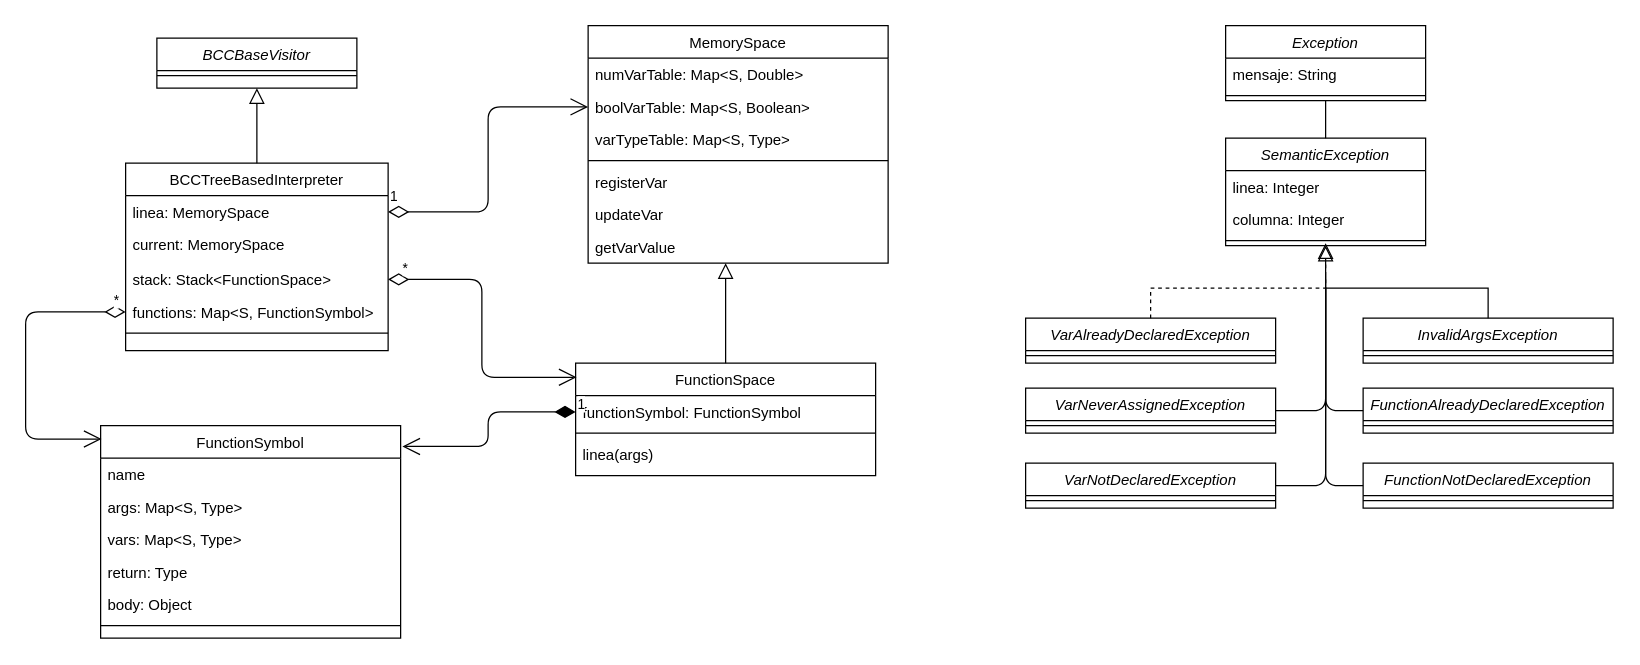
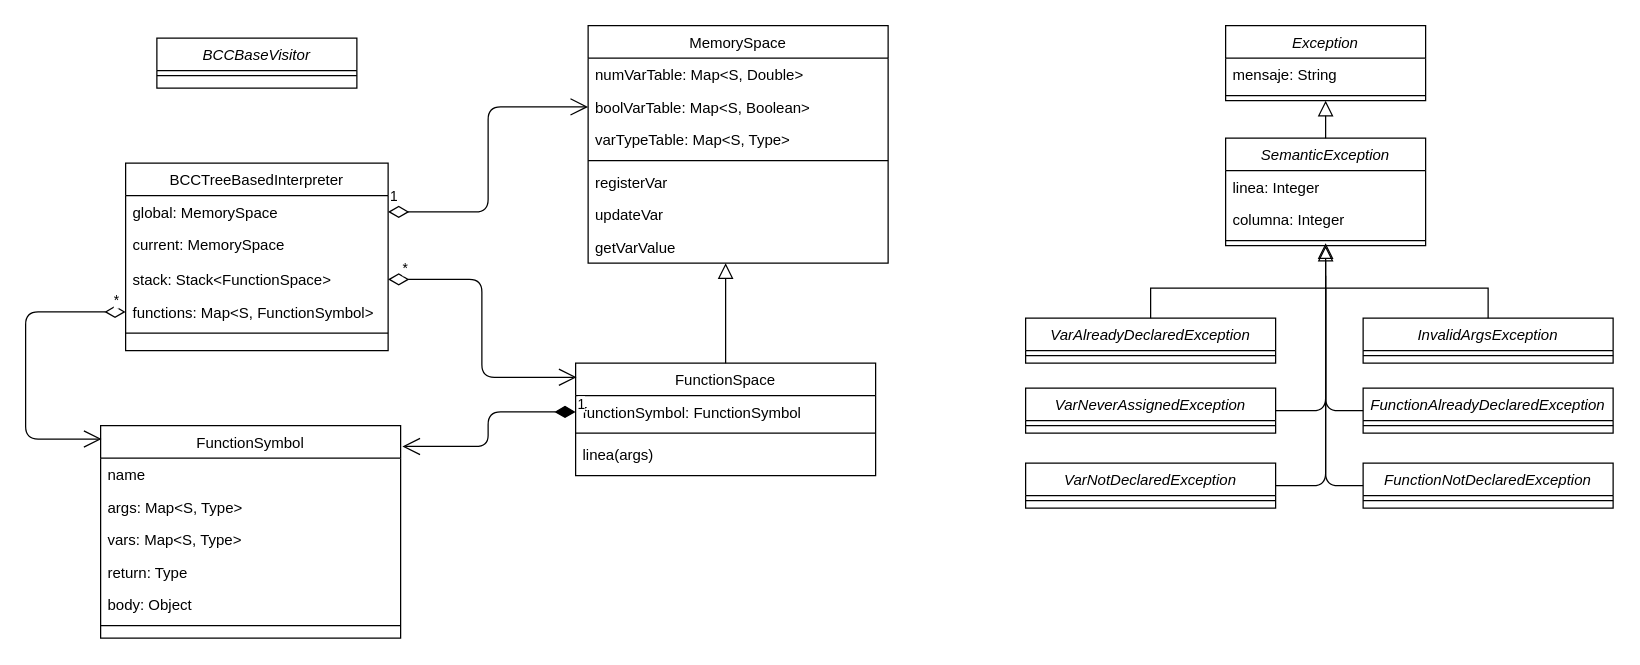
(1326, 111) -> (1326, 117)
(257, 134) -> none
(200, 213) -> (205, 213)
(1223, 288) -> (1223, 288)
